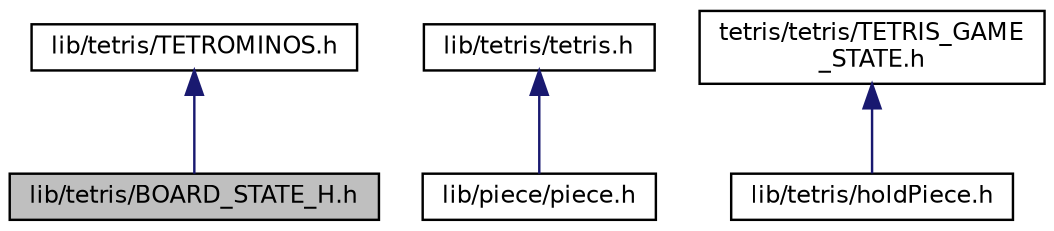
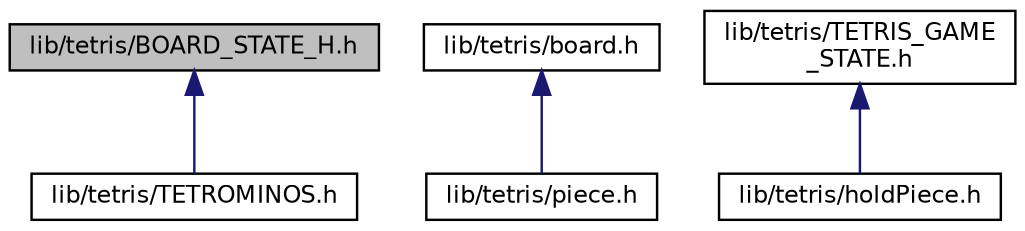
(539, 47) -> (542, 47)
(872, 47) -> (860, 47)
(194, 134) -> (194, 134)
(539, 197) -> (542, 197)
